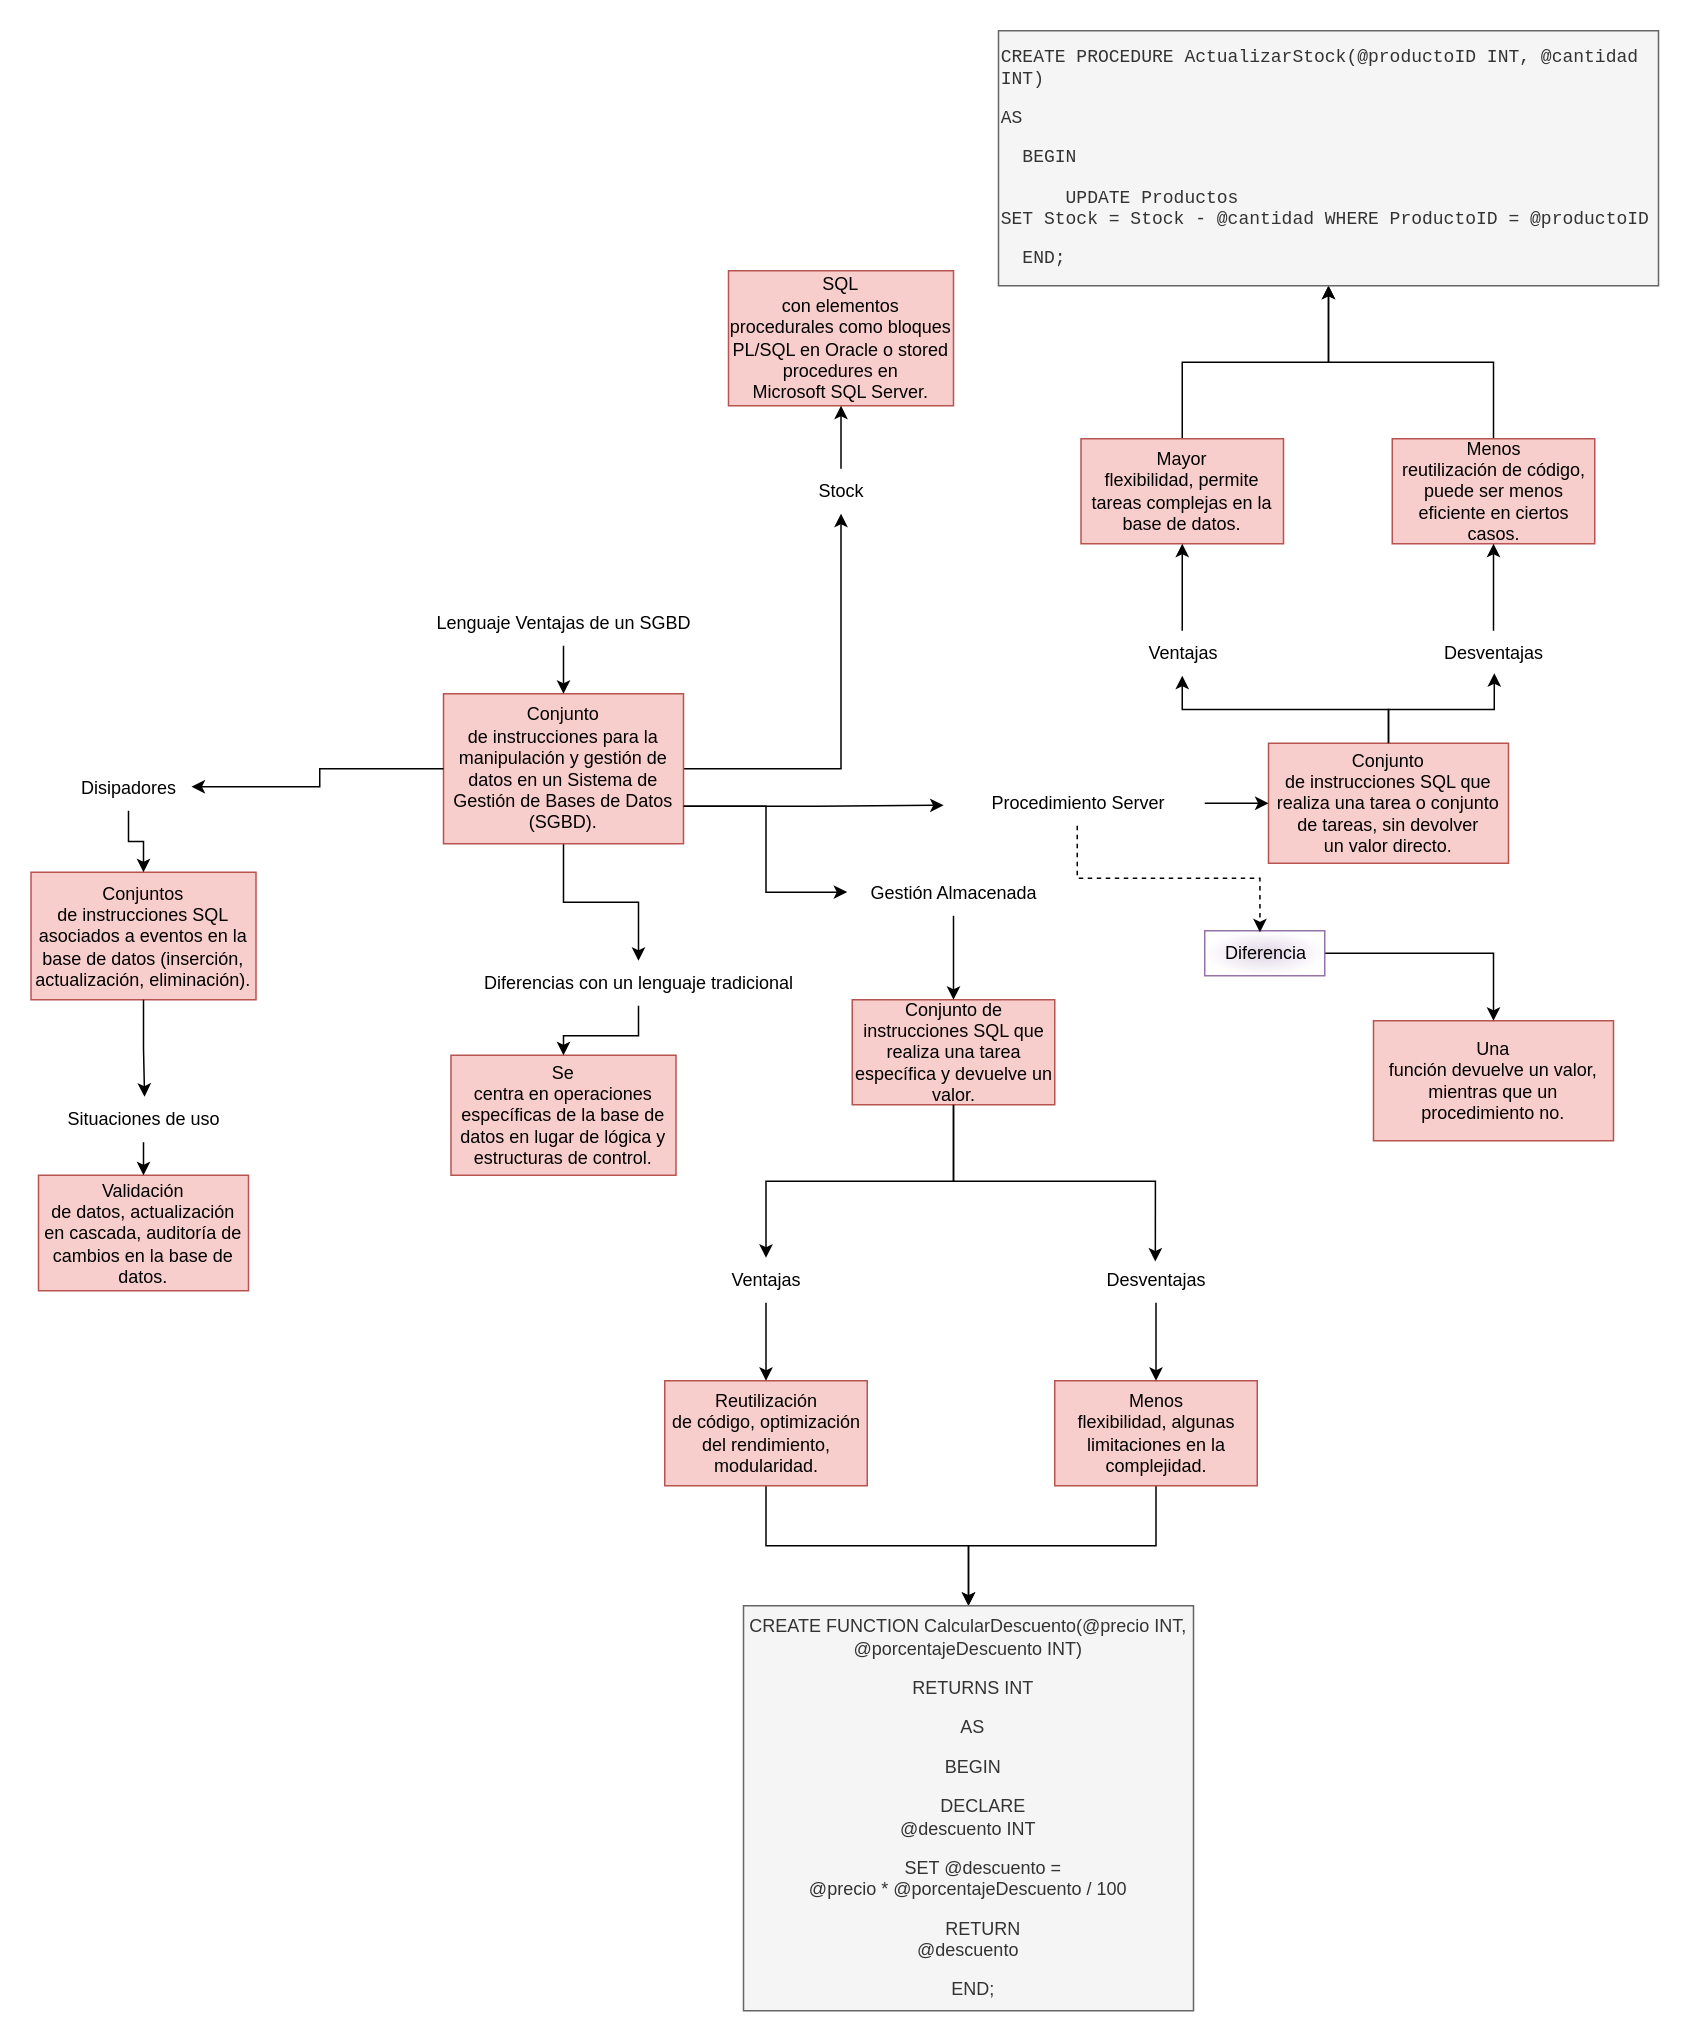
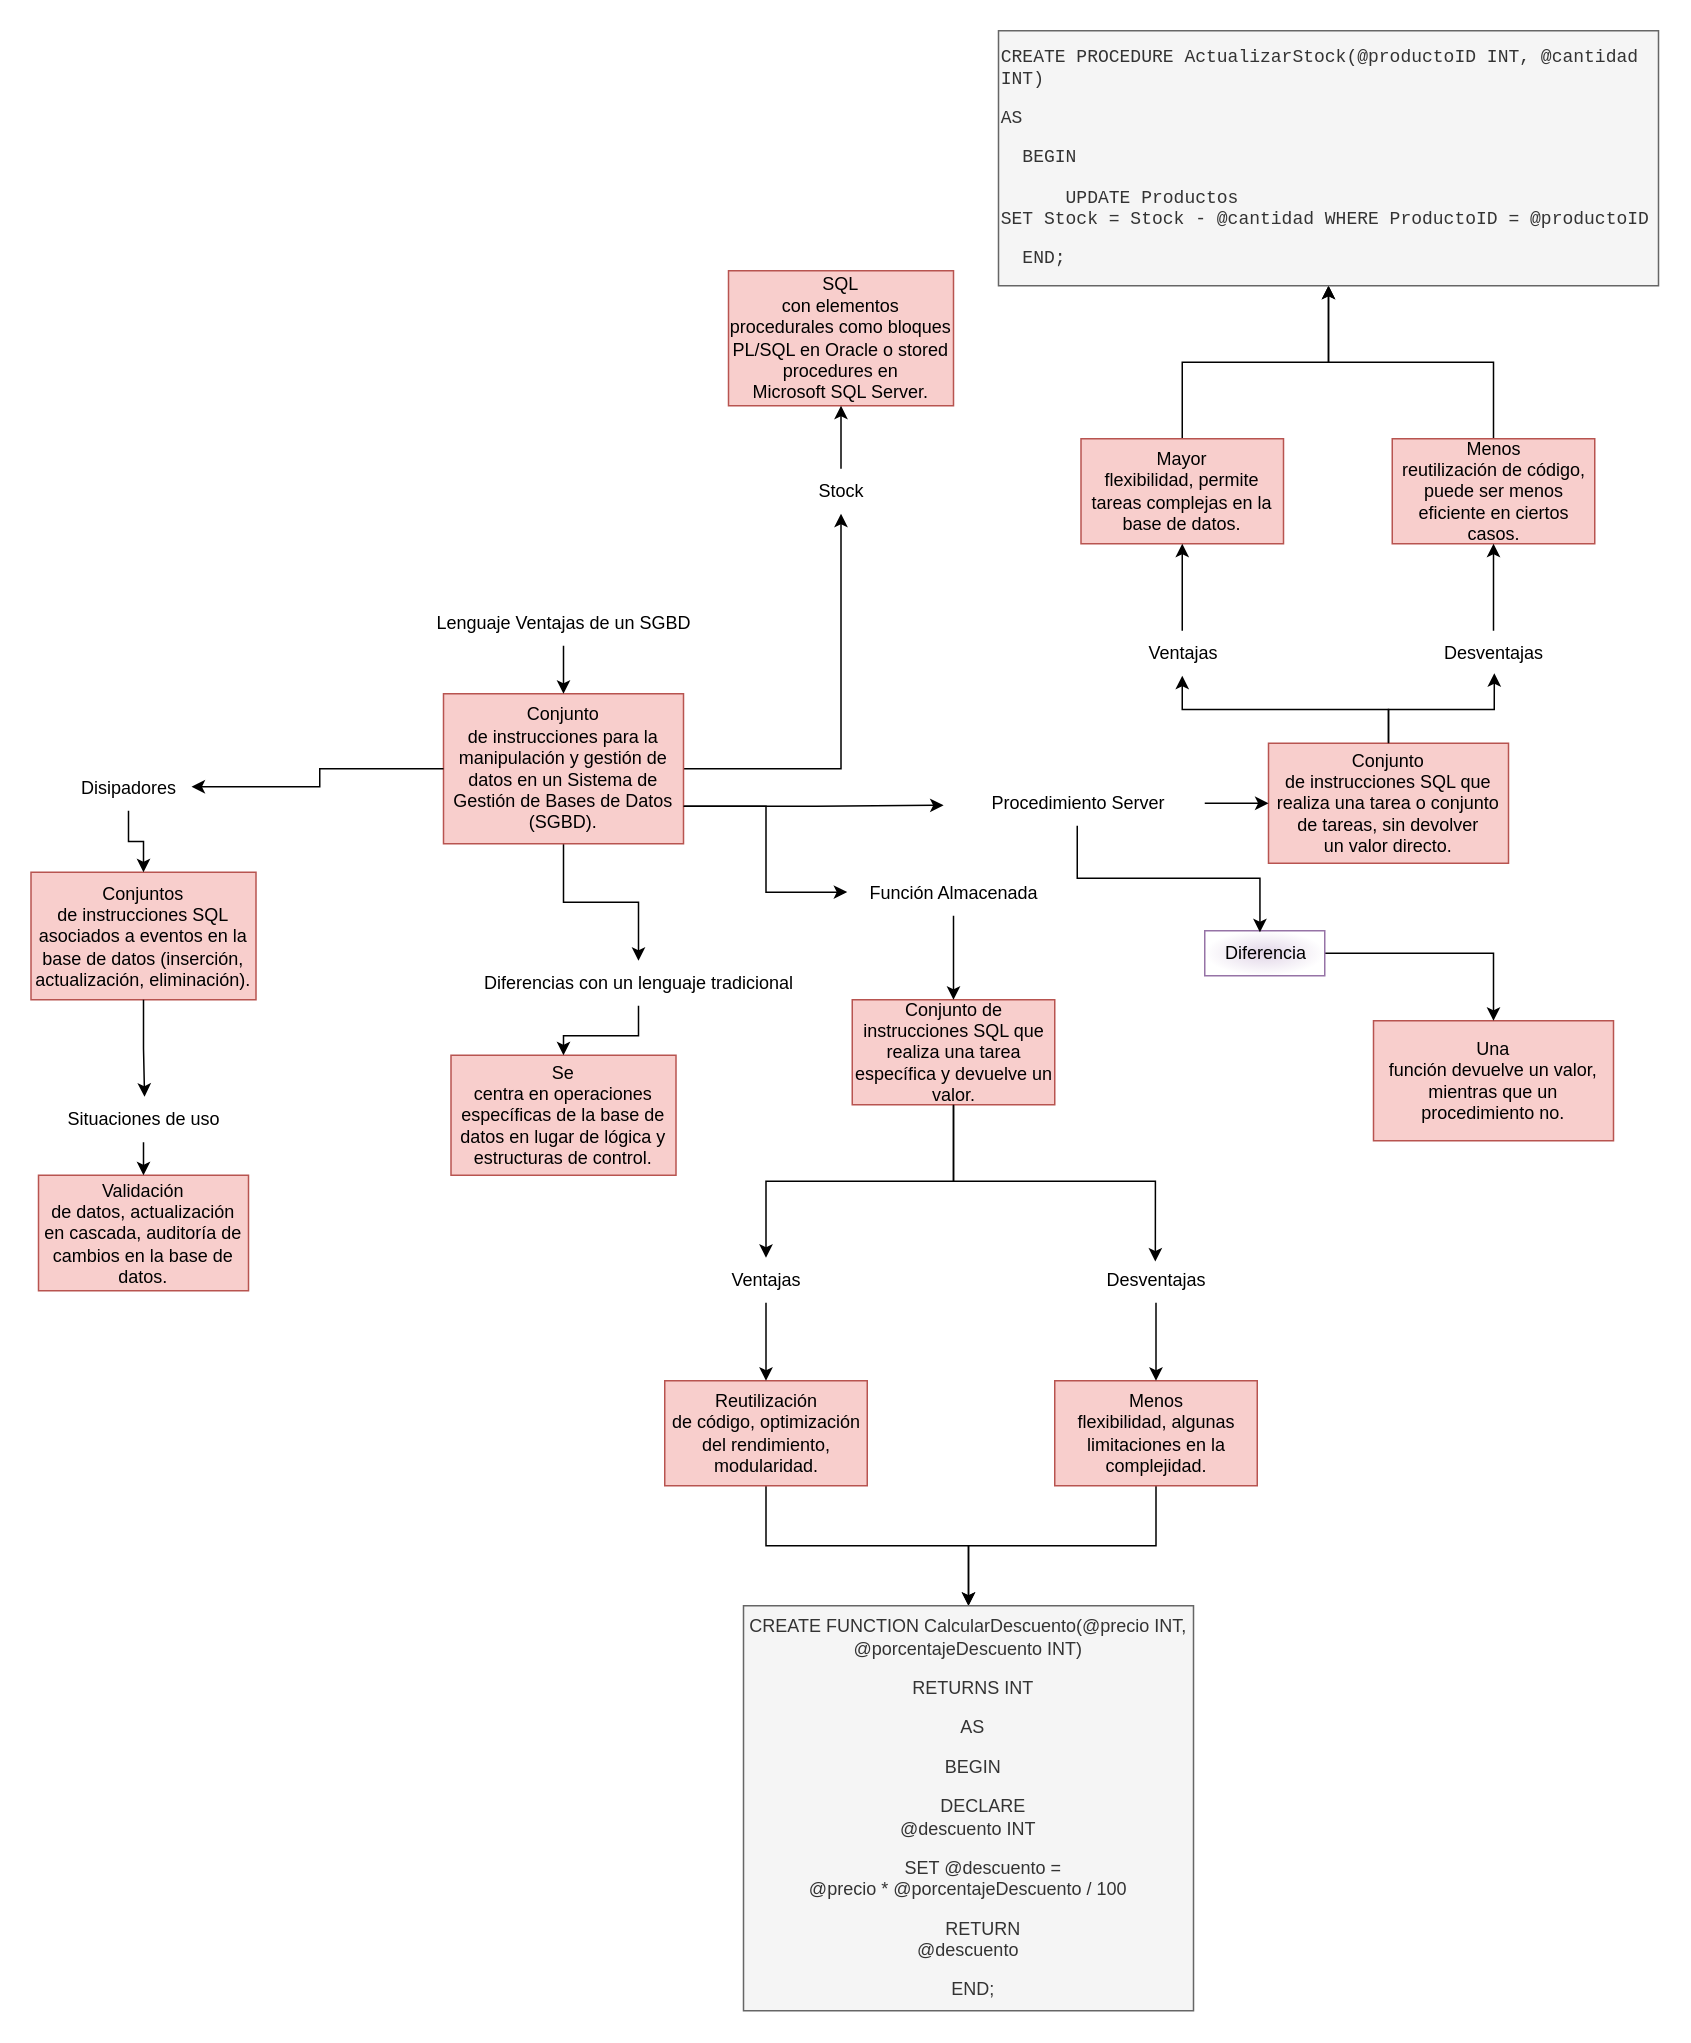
(1164, 878) -> (1164, 878)
(954, 893) -> (954, 893)
